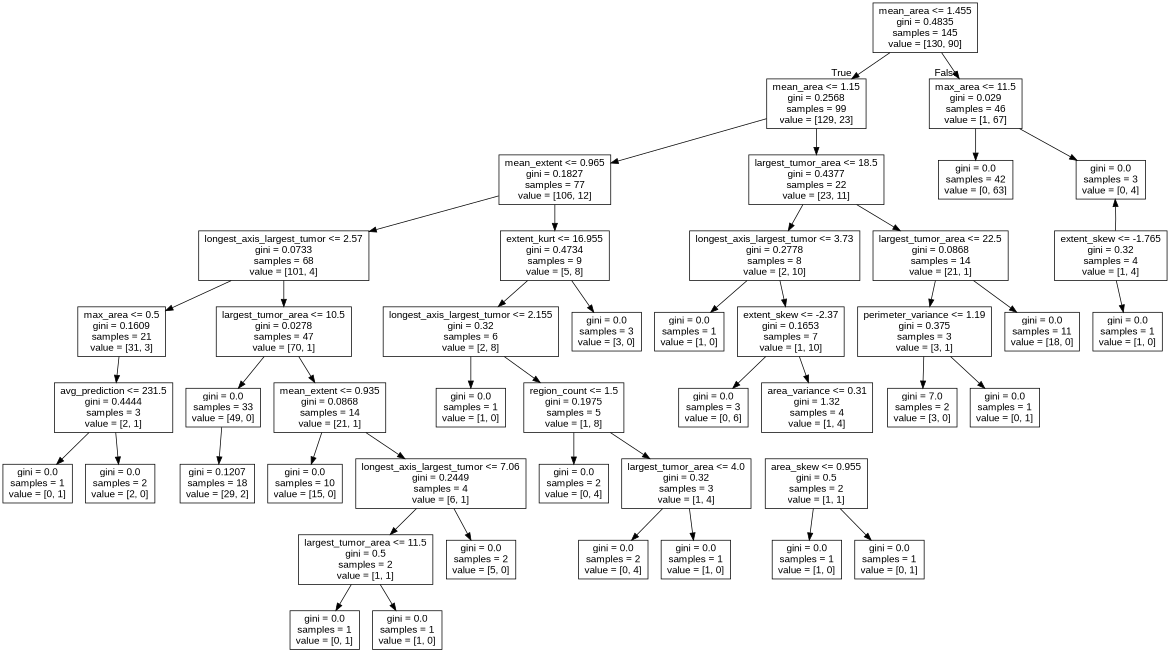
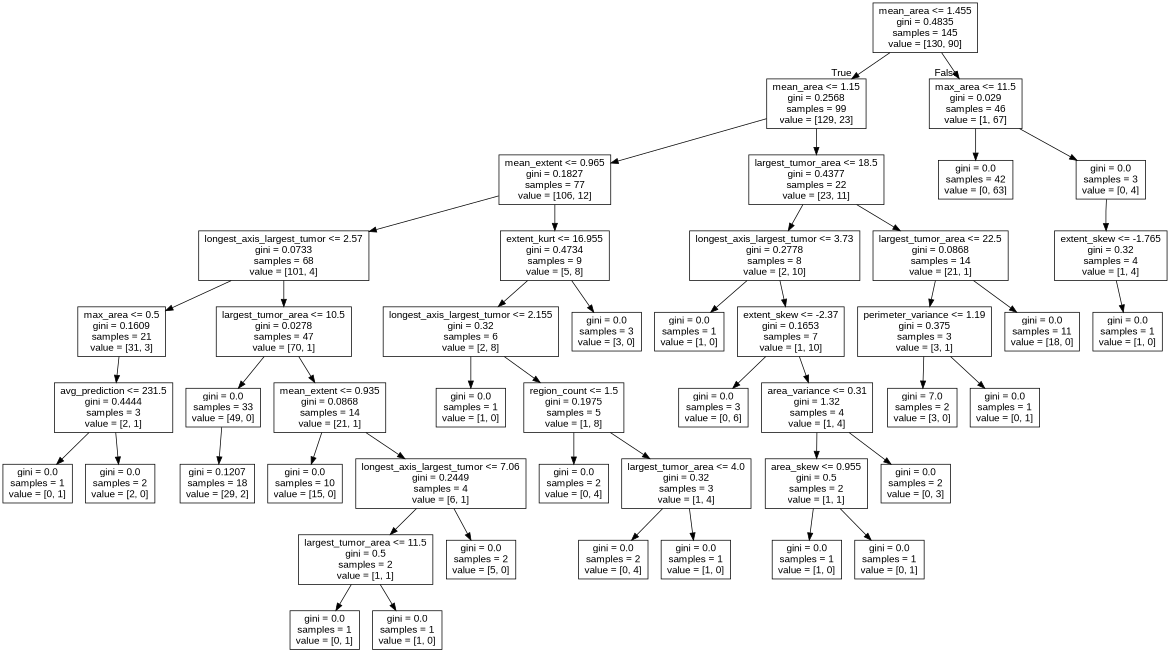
(1116, 219) -> (1106, 211)
none -> (817, 442)
none -> (916, 484)
